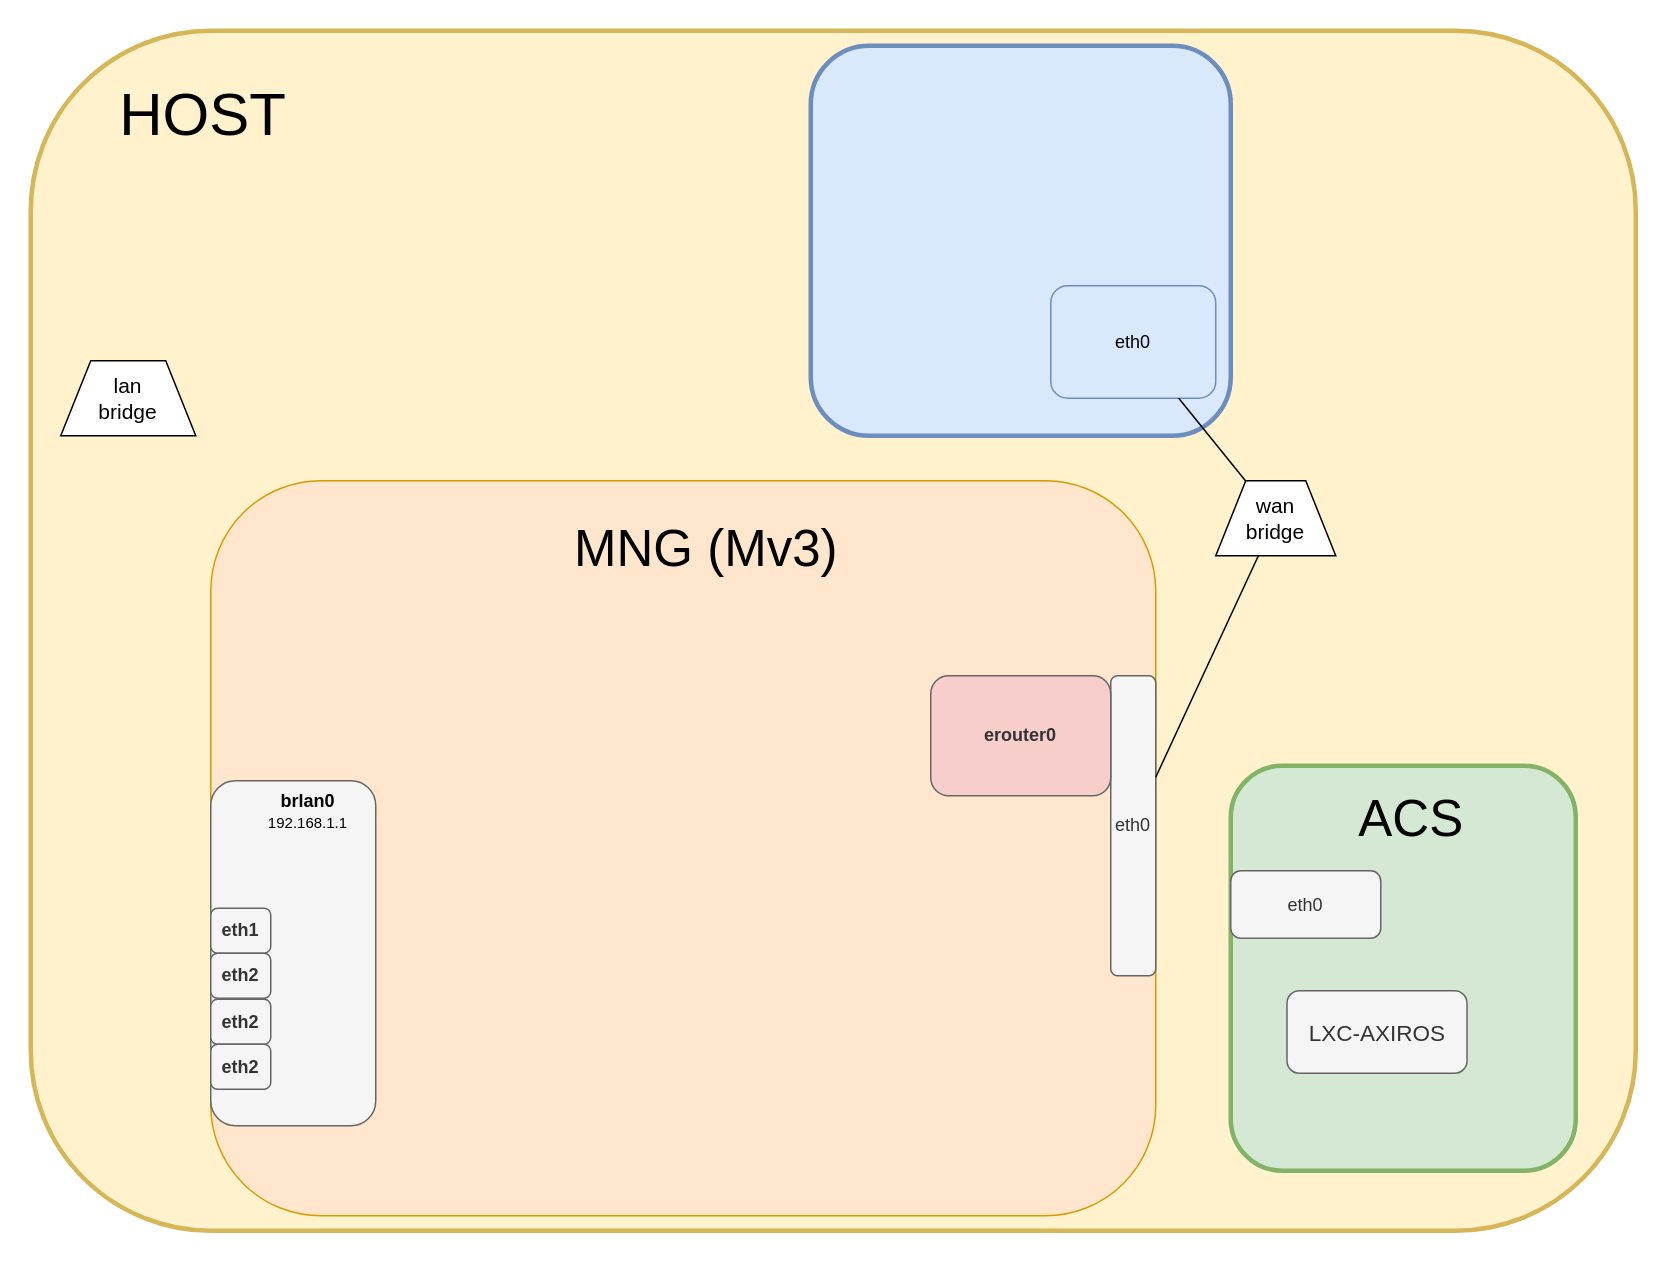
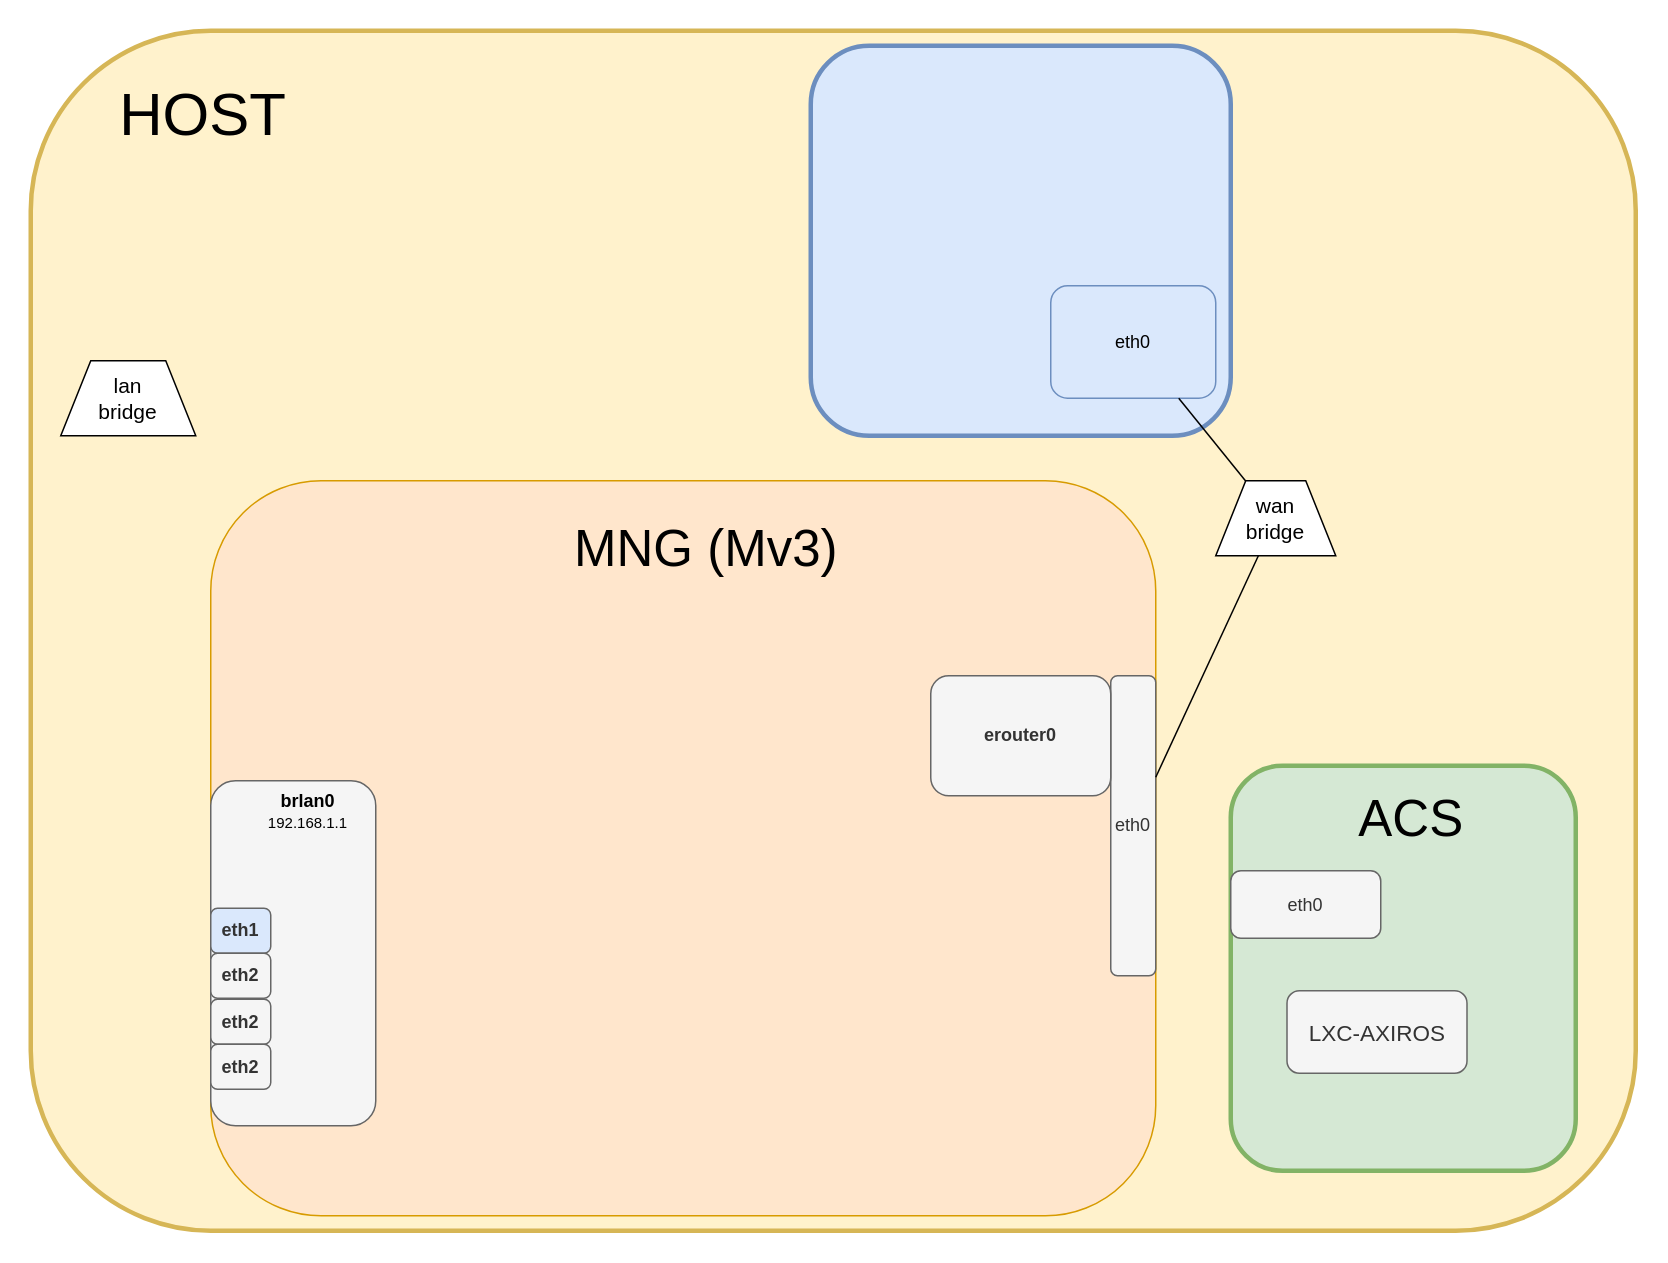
(1021, 736) -> (1021, 736)
(241, 931) -> (241, 931)
